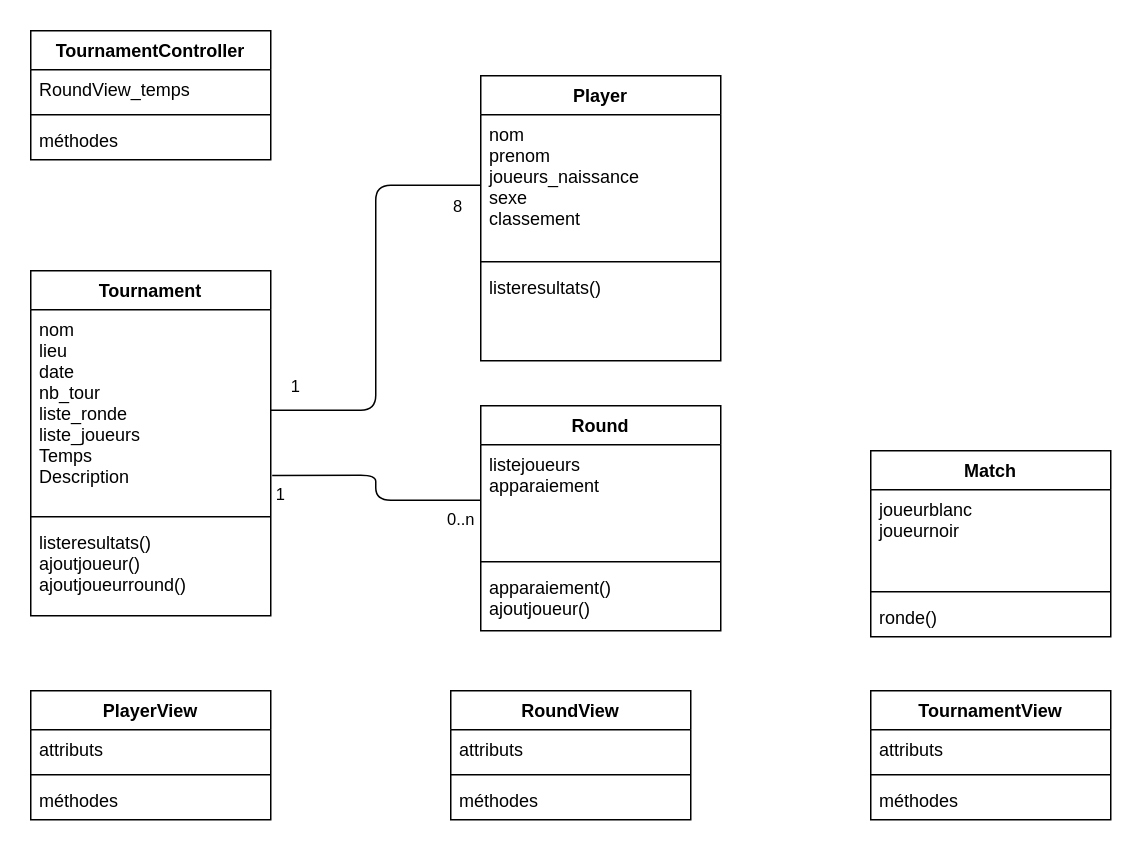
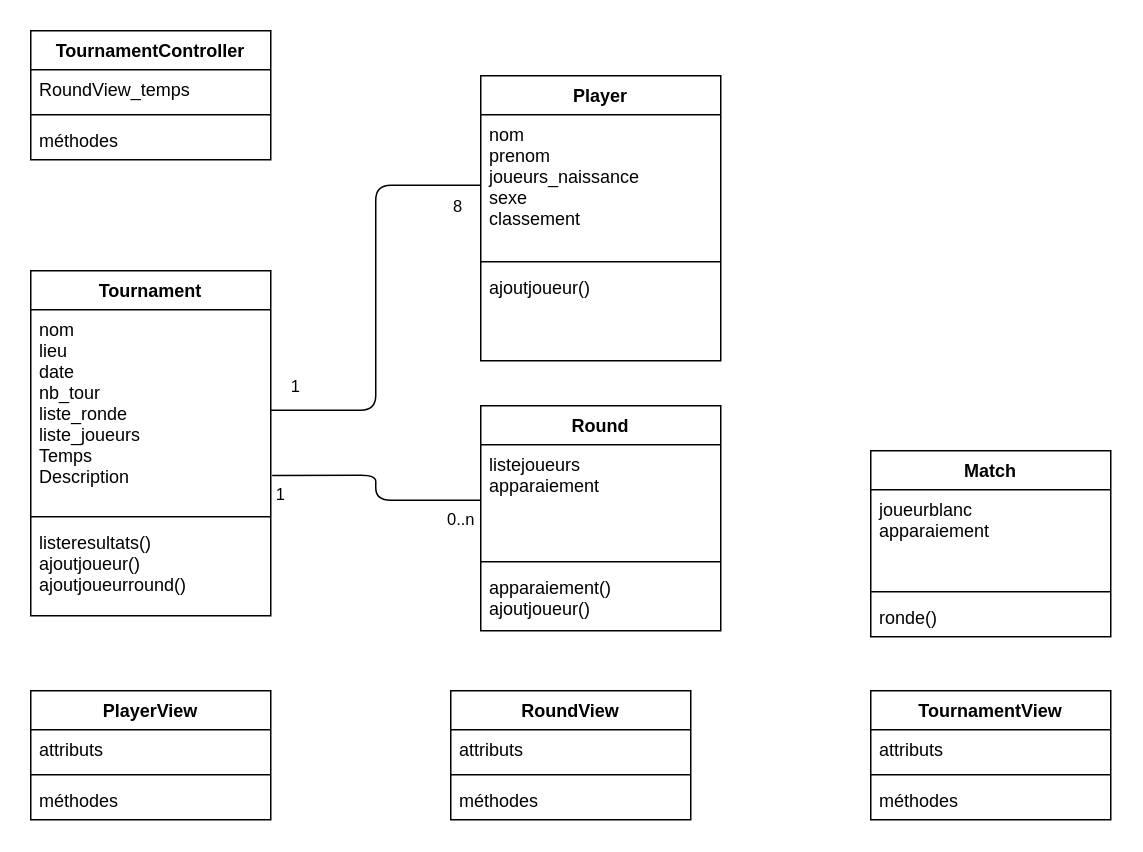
(563, 288) -> (555, 288)
(932, 510) -> (932, 510)
